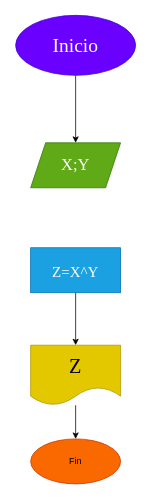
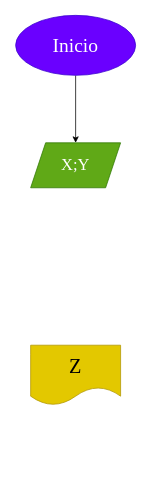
(75, 270) -> none
(75, 316) -> none
(75, 420) -> none
(75, 462) -> none
